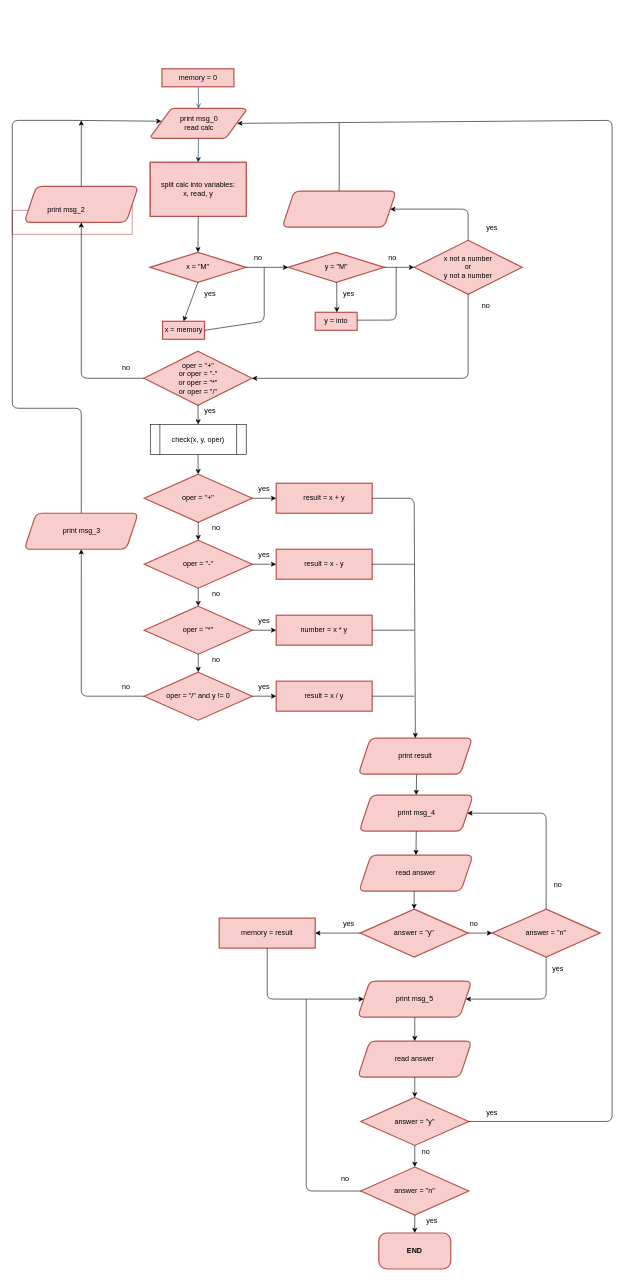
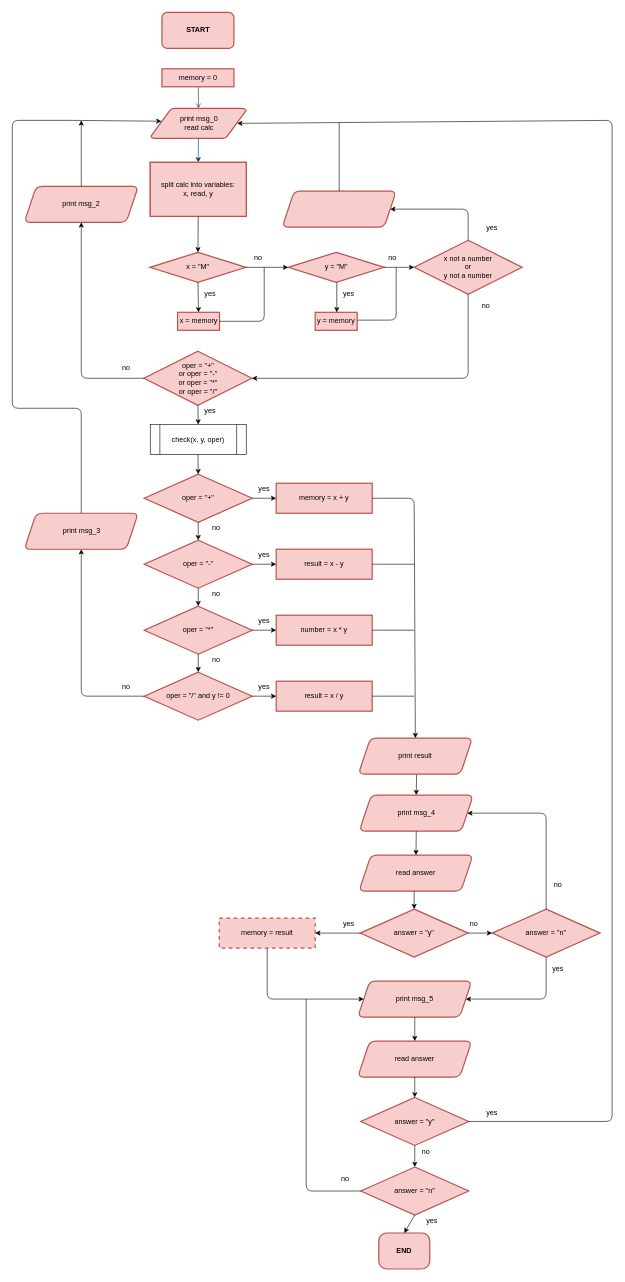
none -> (198, 30)
(66, 210) -> (81, 204)
(336, 321) -> (336, 321)
(184, 330) -> (199, 321)
(324, 498) -> (324, 498)
(267, 933) -> (267, 933)
(415, 1251) -> (404, 1251)
